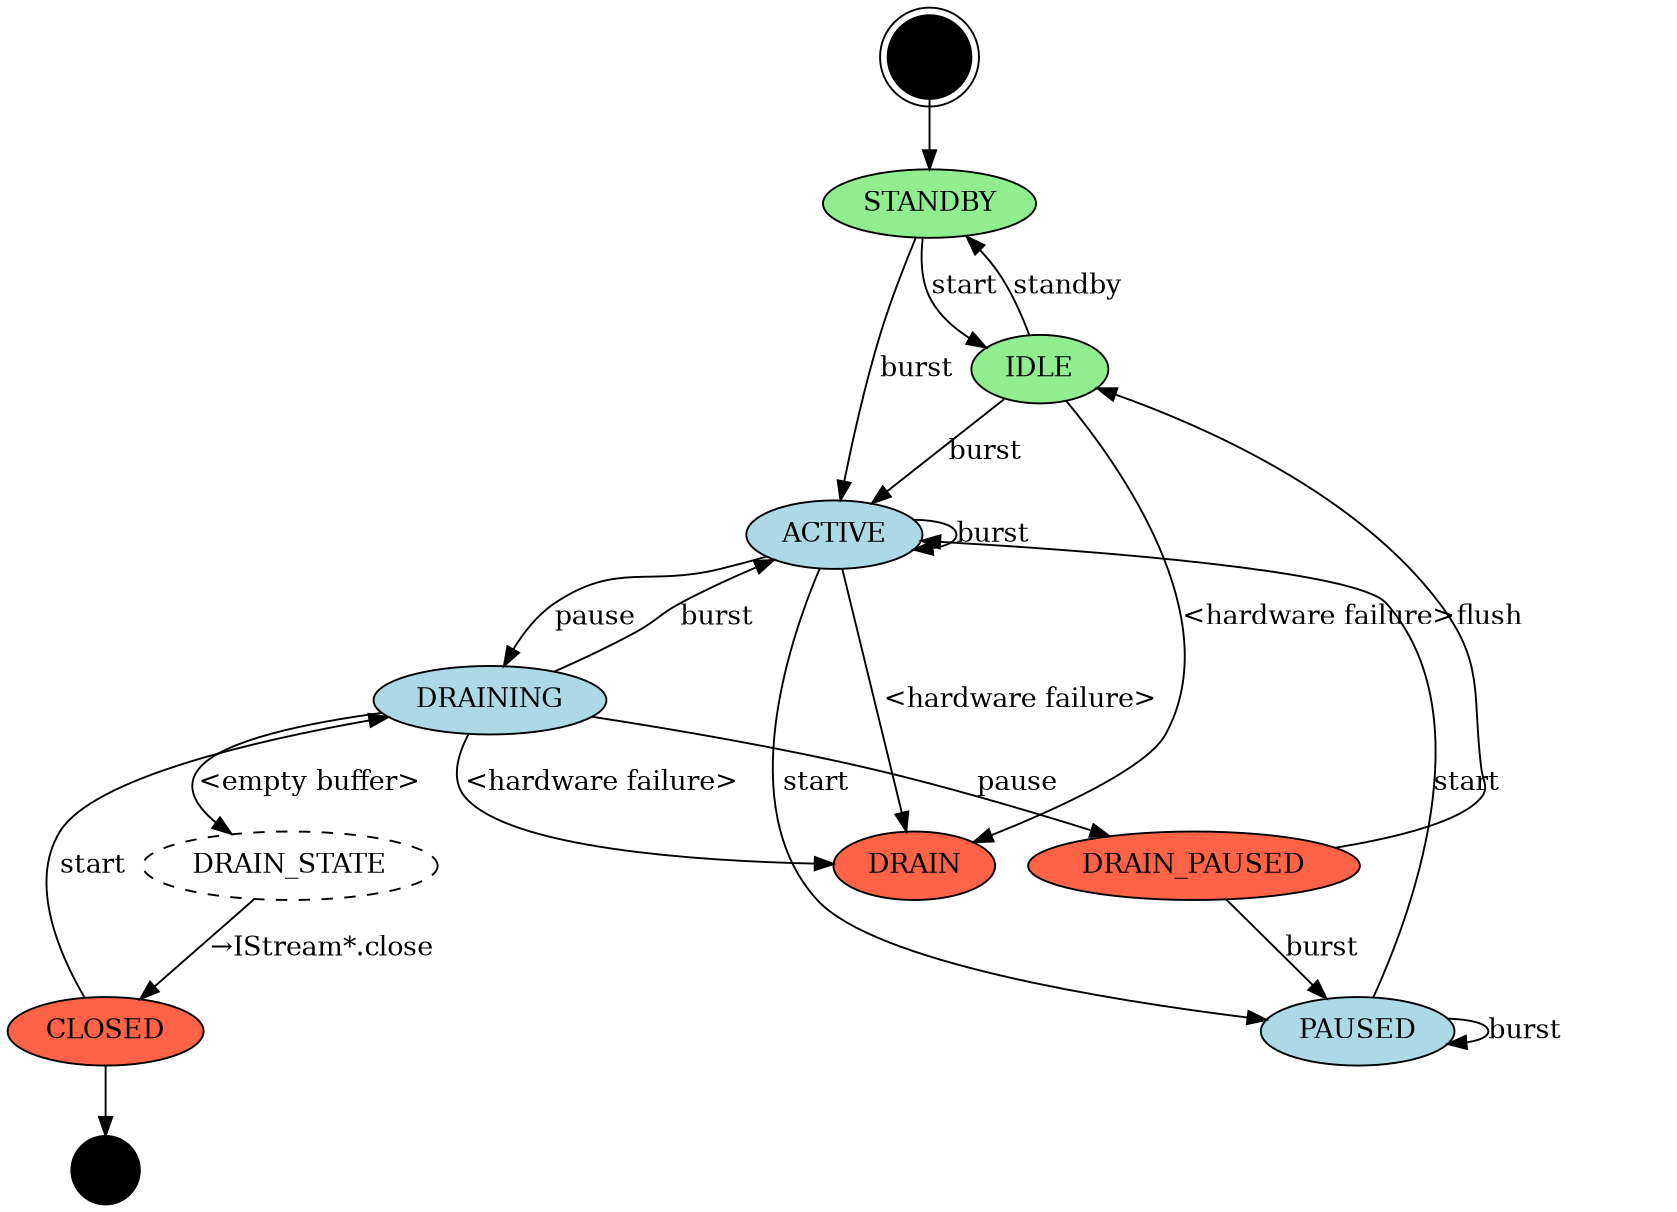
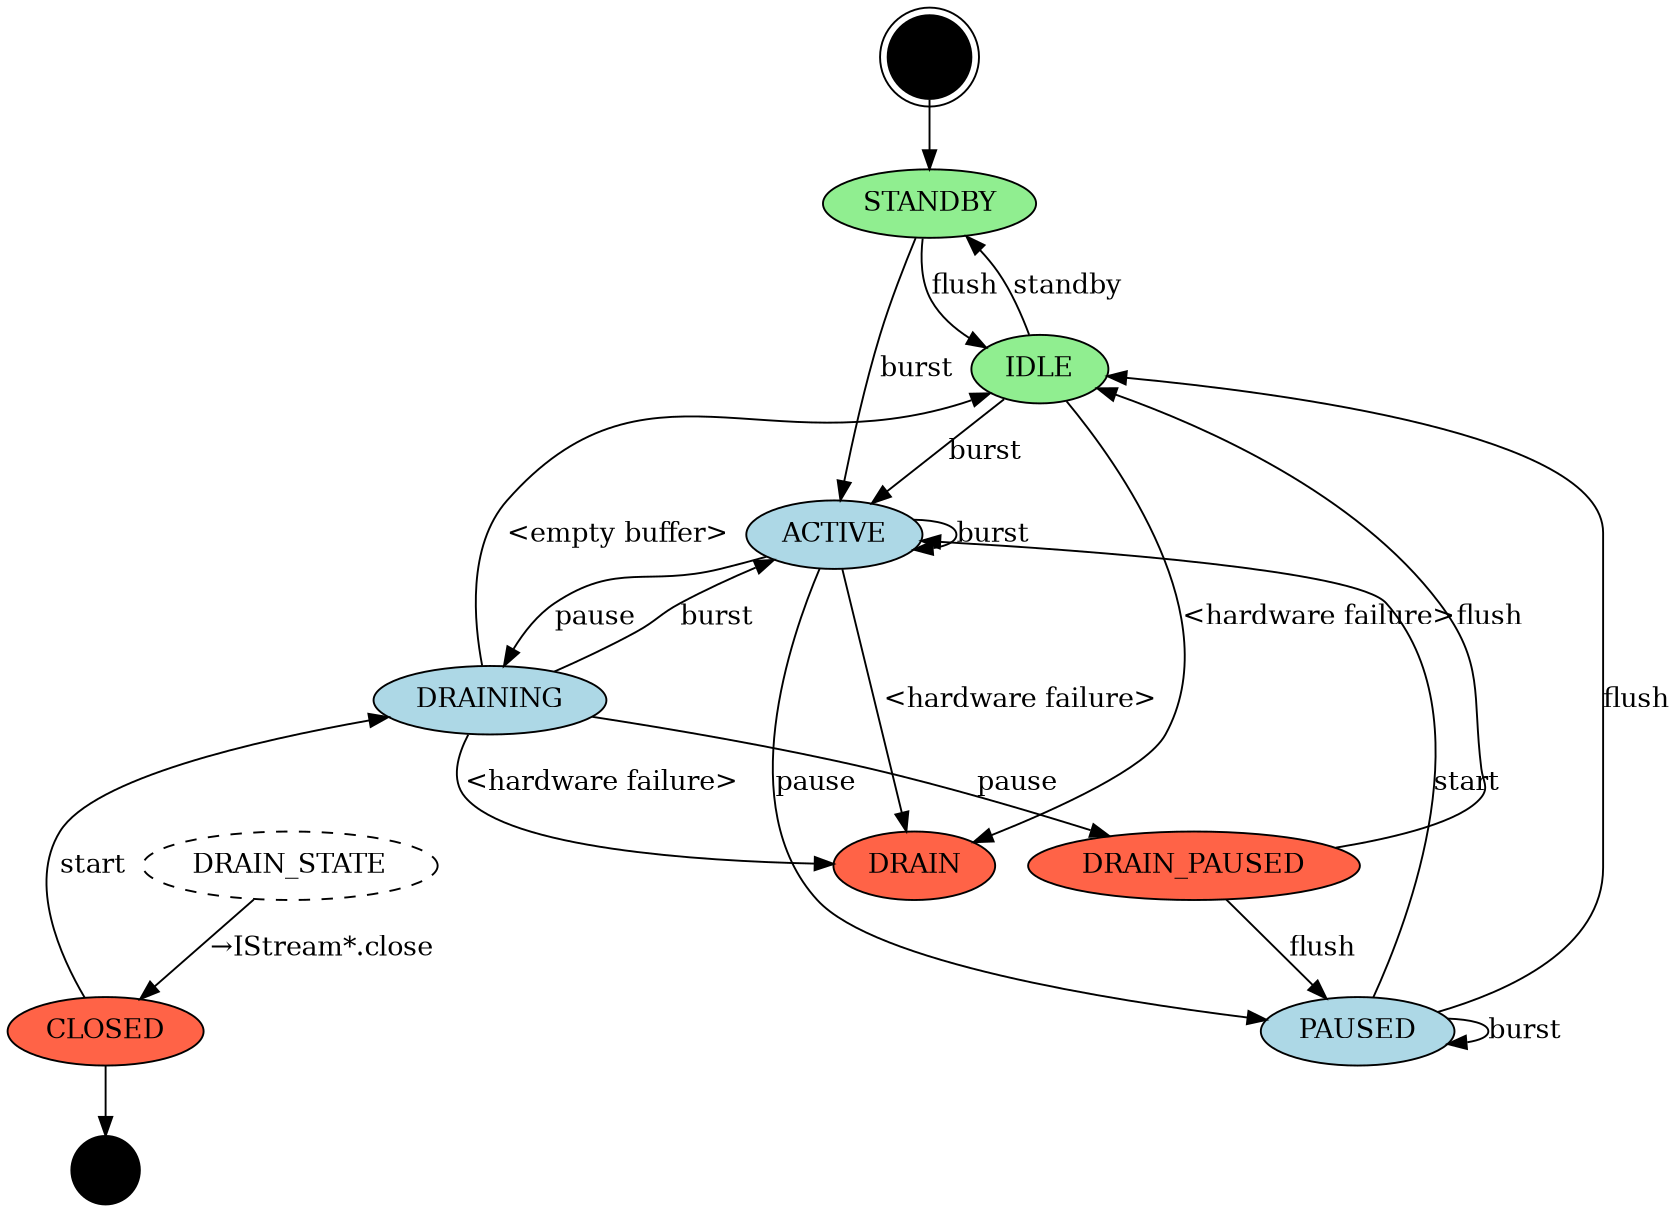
(965, 286) -> (965, 286)
none -> (1603, 557)
(256, 738) -> (642, 421)
(816, 783) -> (816, 783)
(1322, 949) -> (1322, 949)
